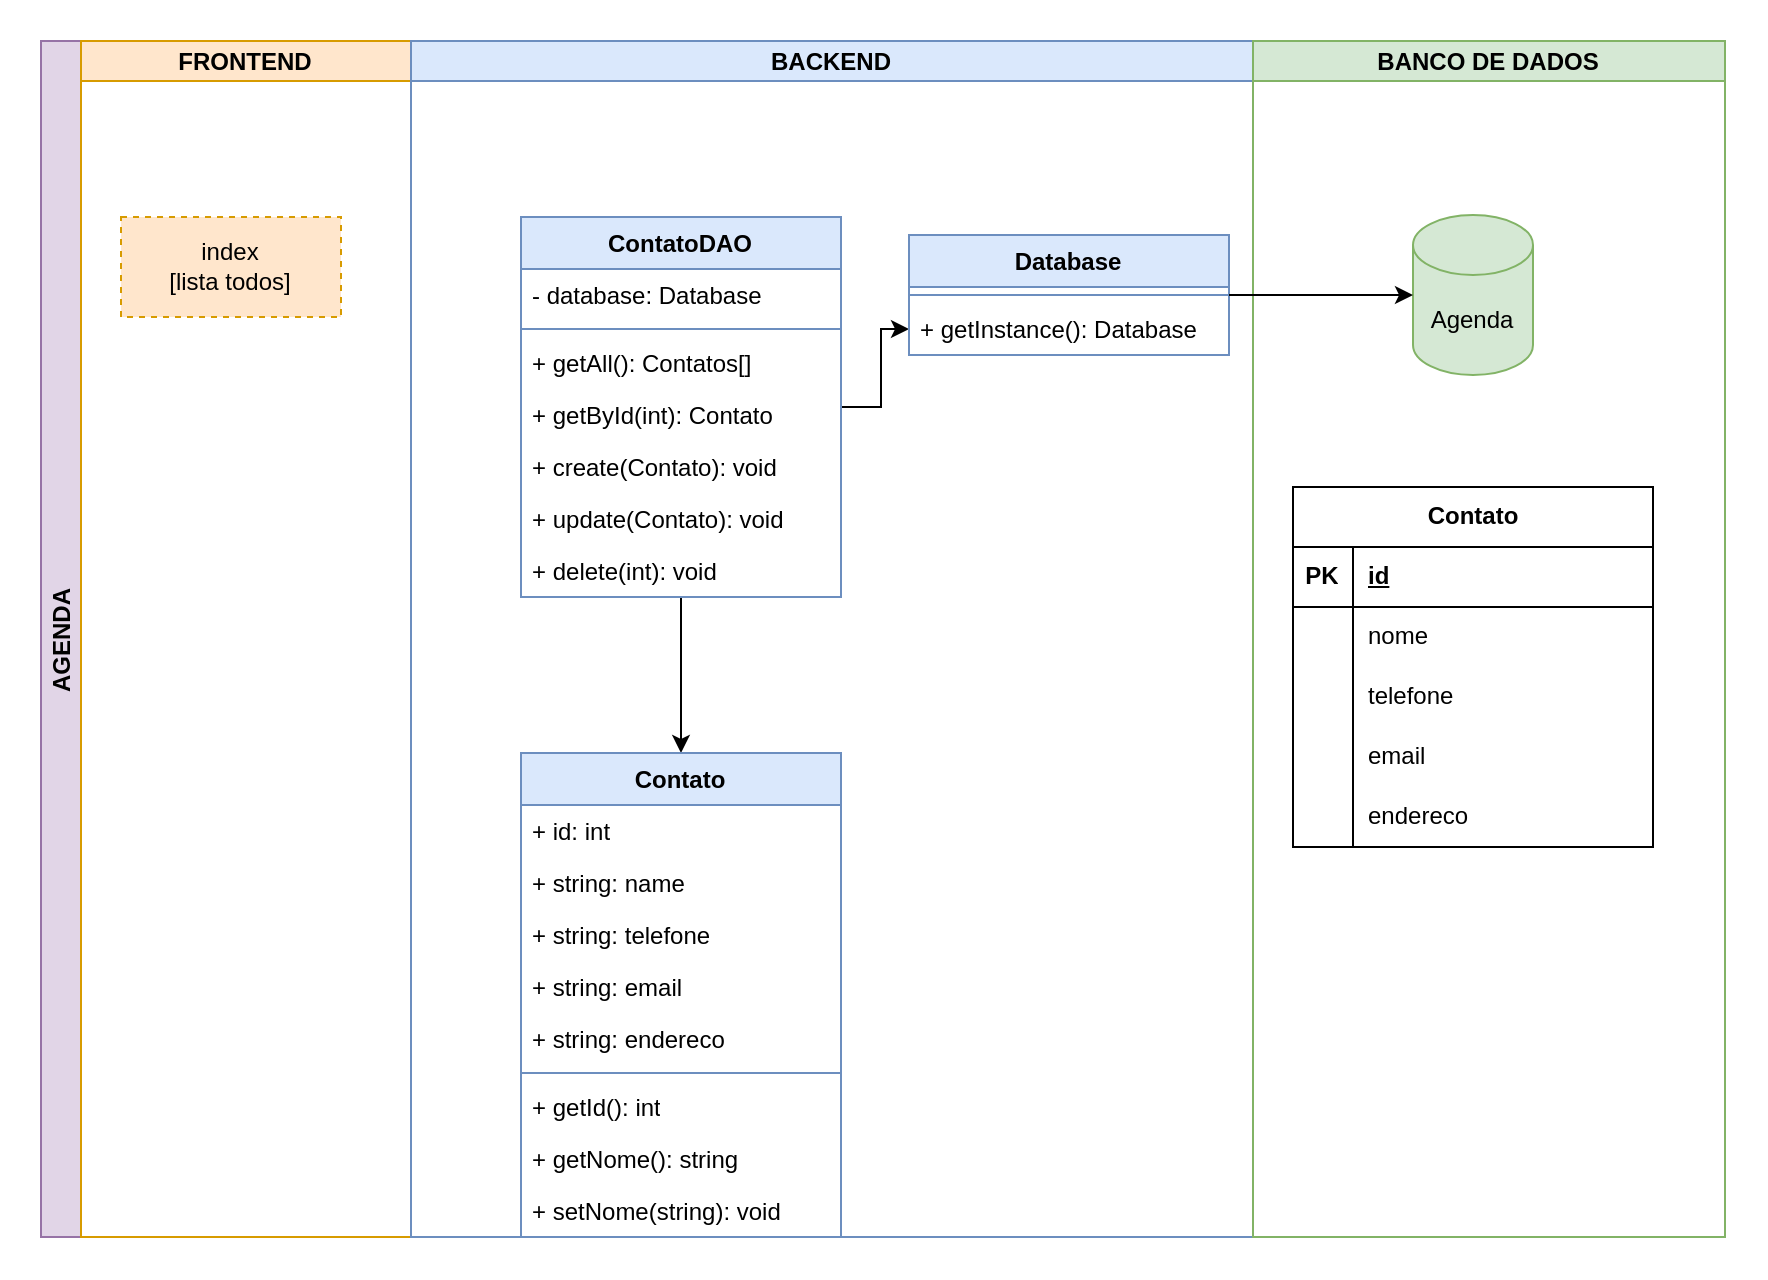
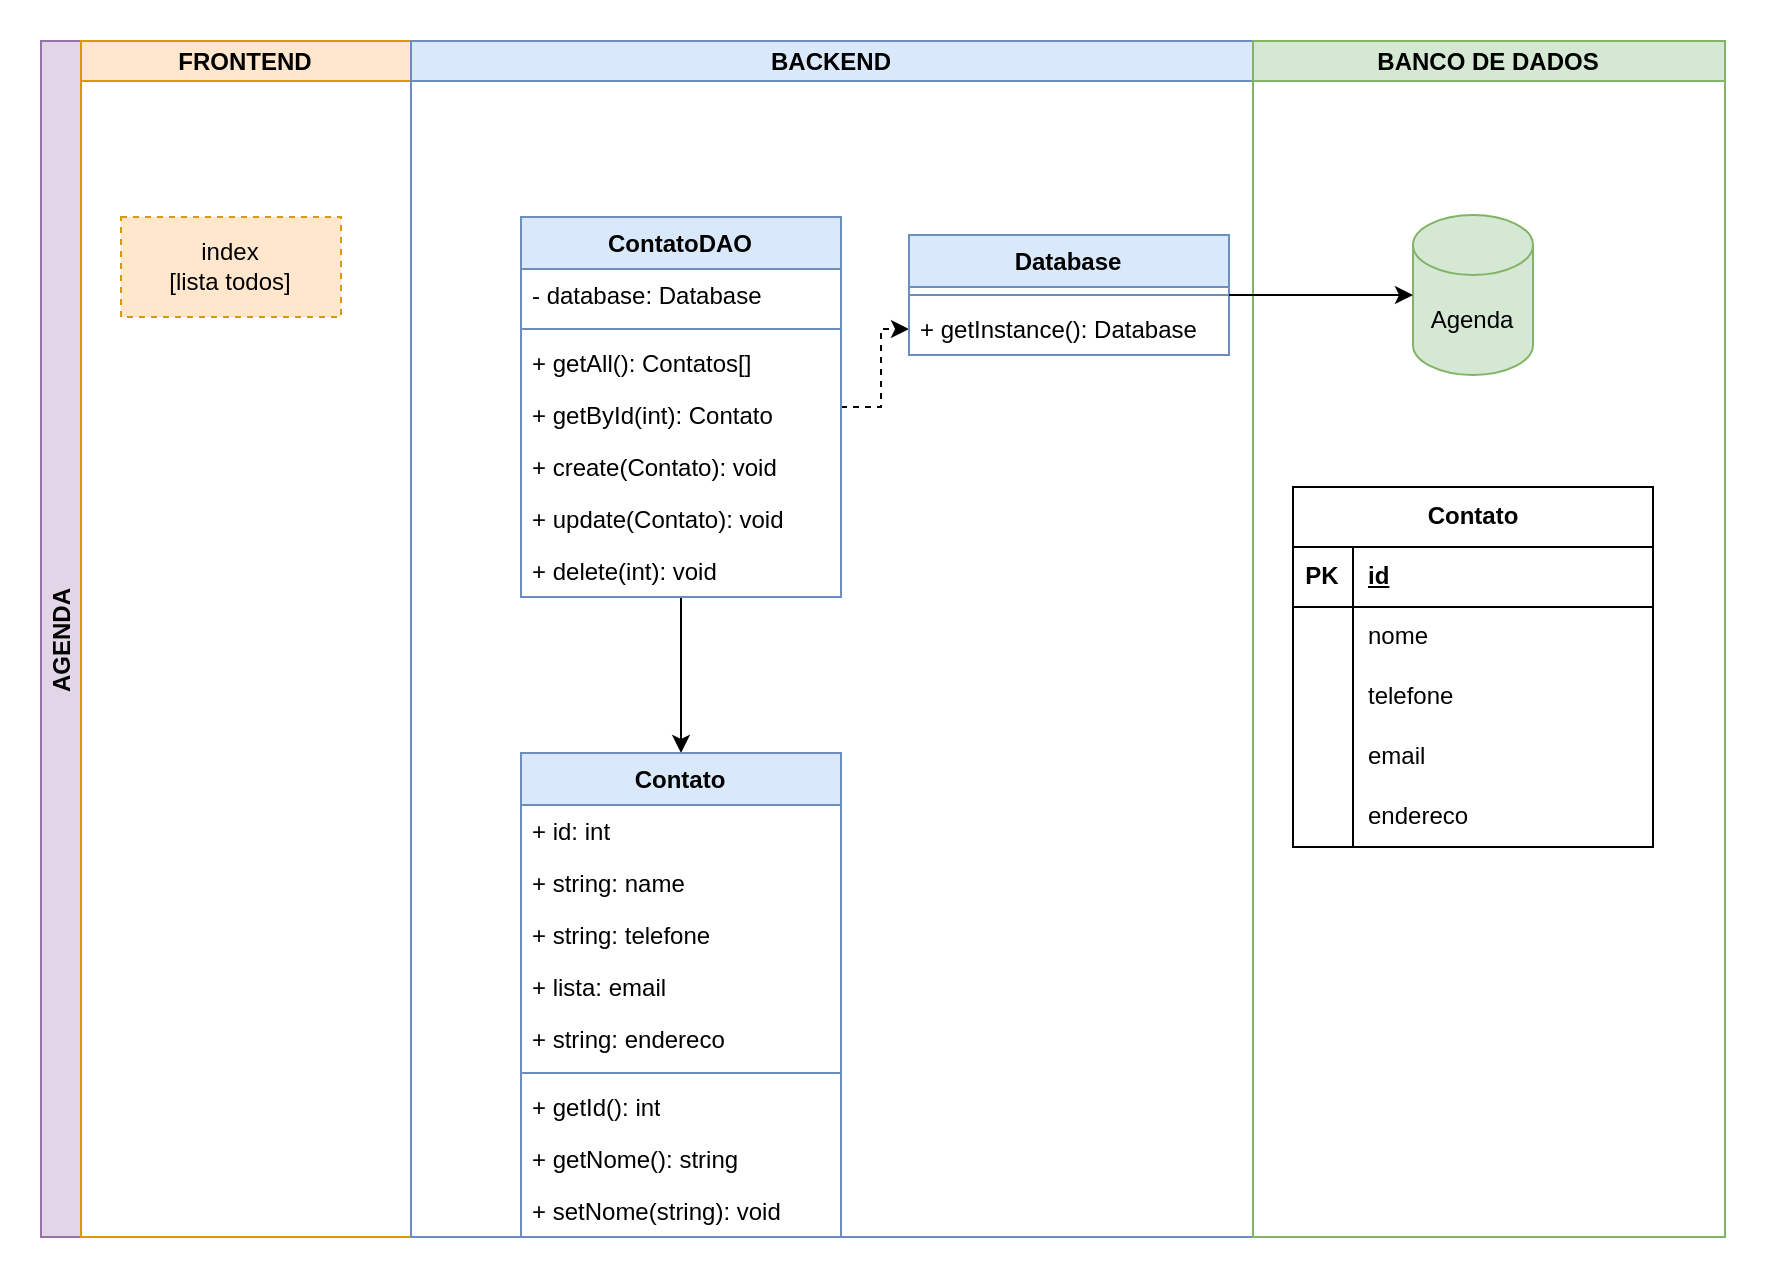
(881, 379) -> (881, 379)
(615, 989) -> (605, 989)
